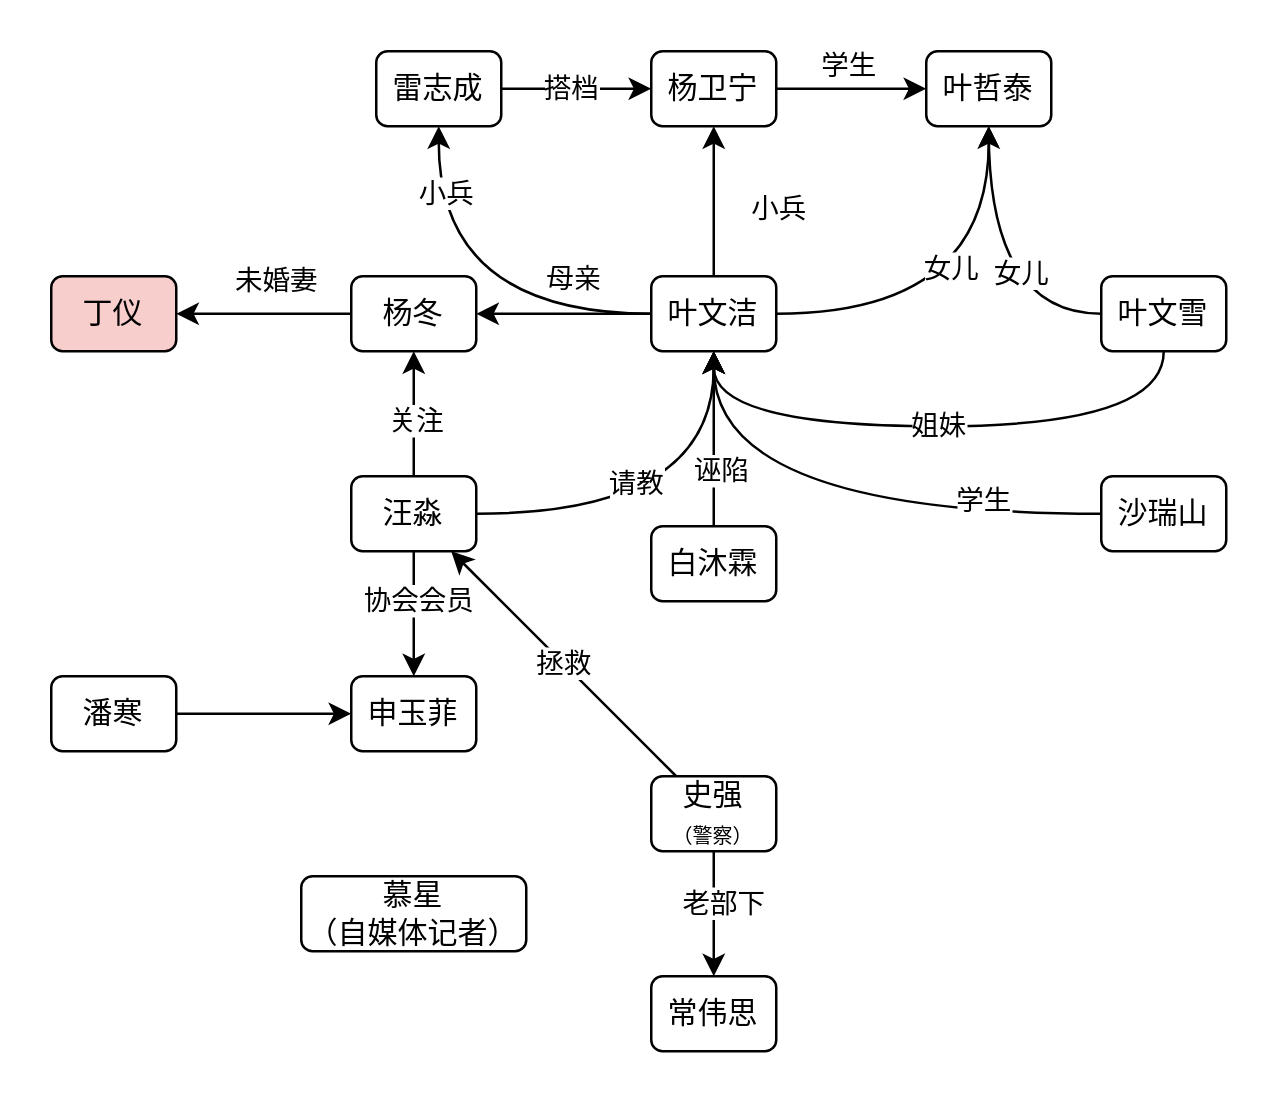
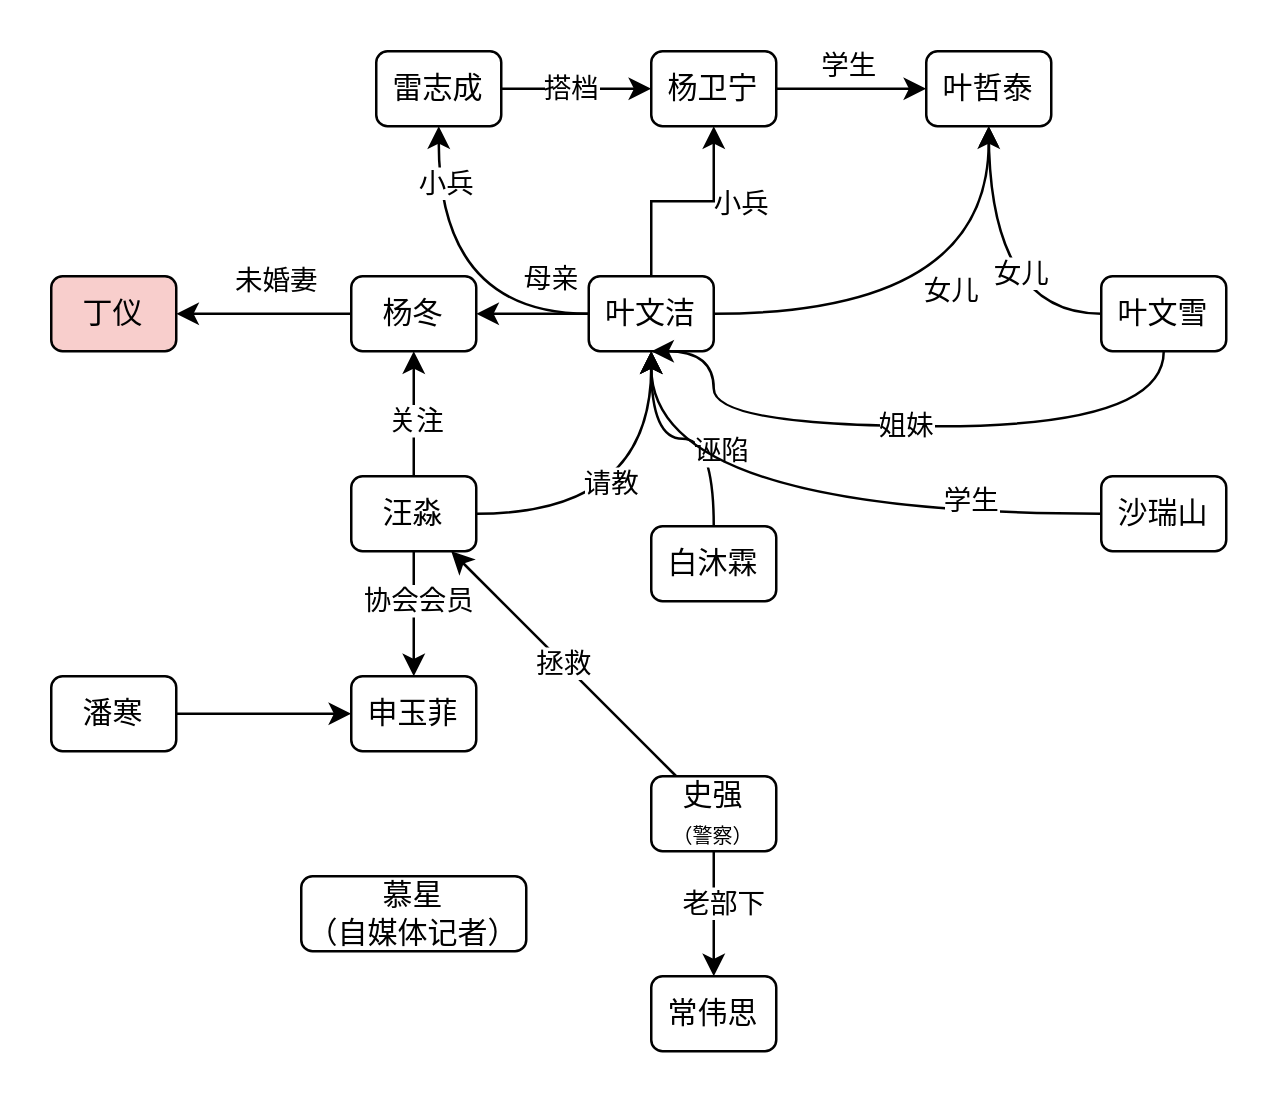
(714, 314) -> (651, 314)
